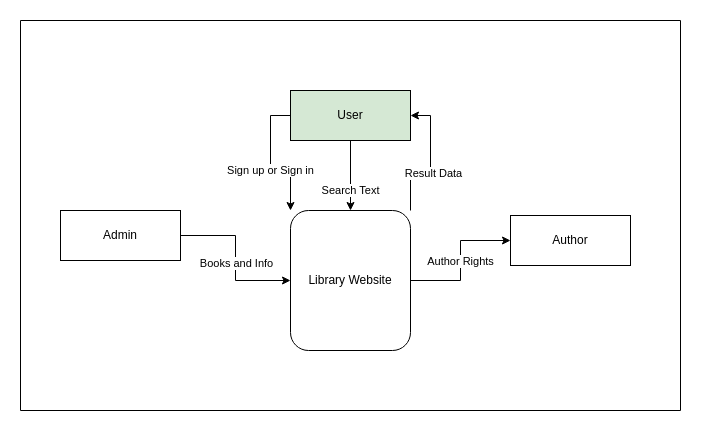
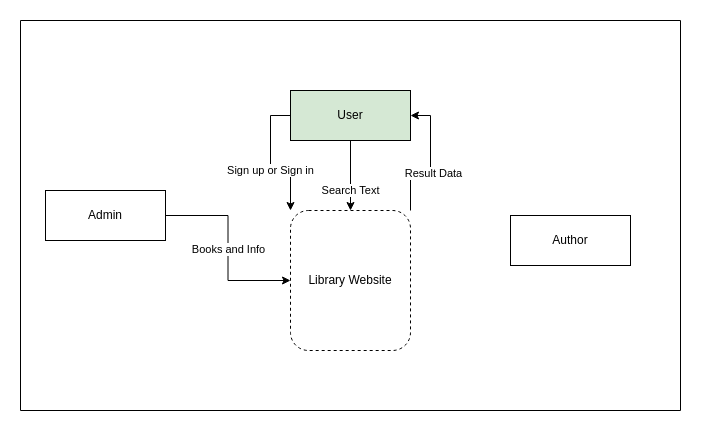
(121, 236) -> (106, 216)
(461, 266) -> none
(351, 281) -> (351, 281)
